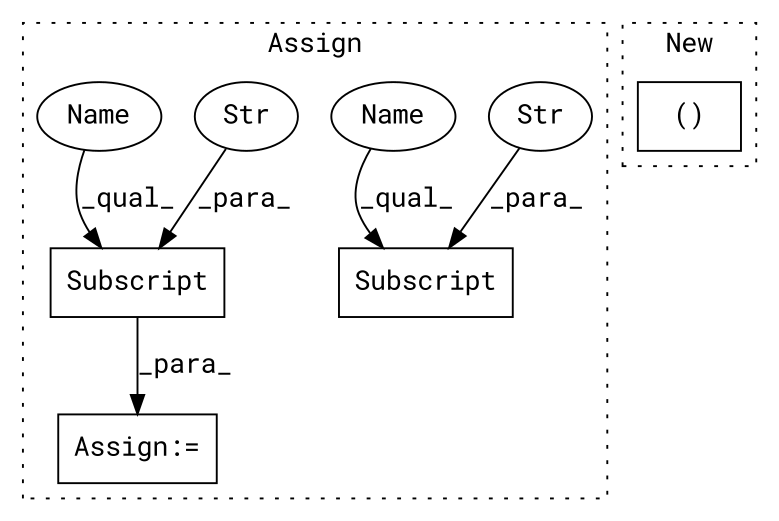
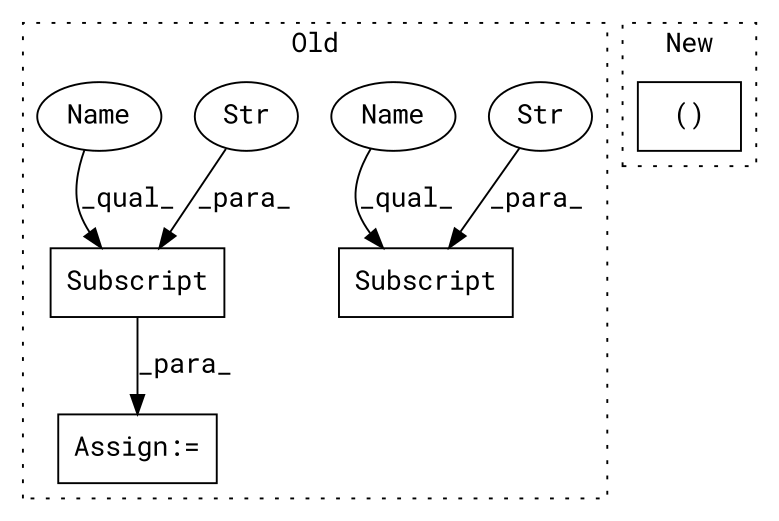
(315, 45) -> (315, 45)
